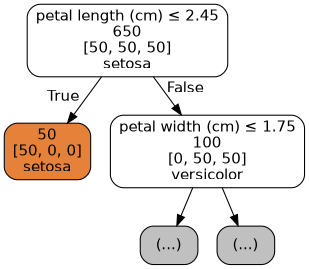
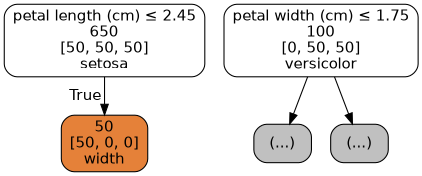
(164, 92) -> none
(47, 167) -> (105, 159)
